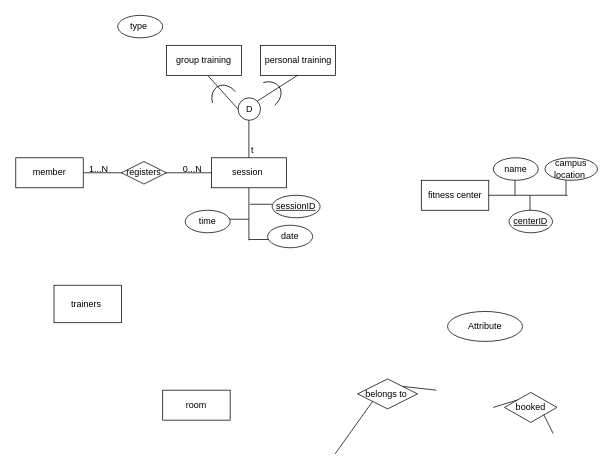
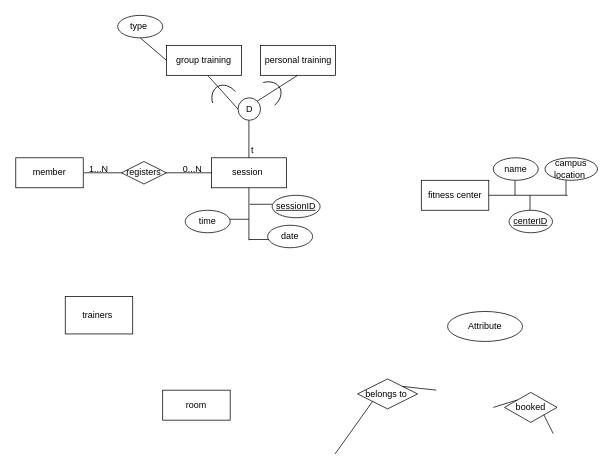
none -> (153, 49)
(87, 304) -> (99, 315)
